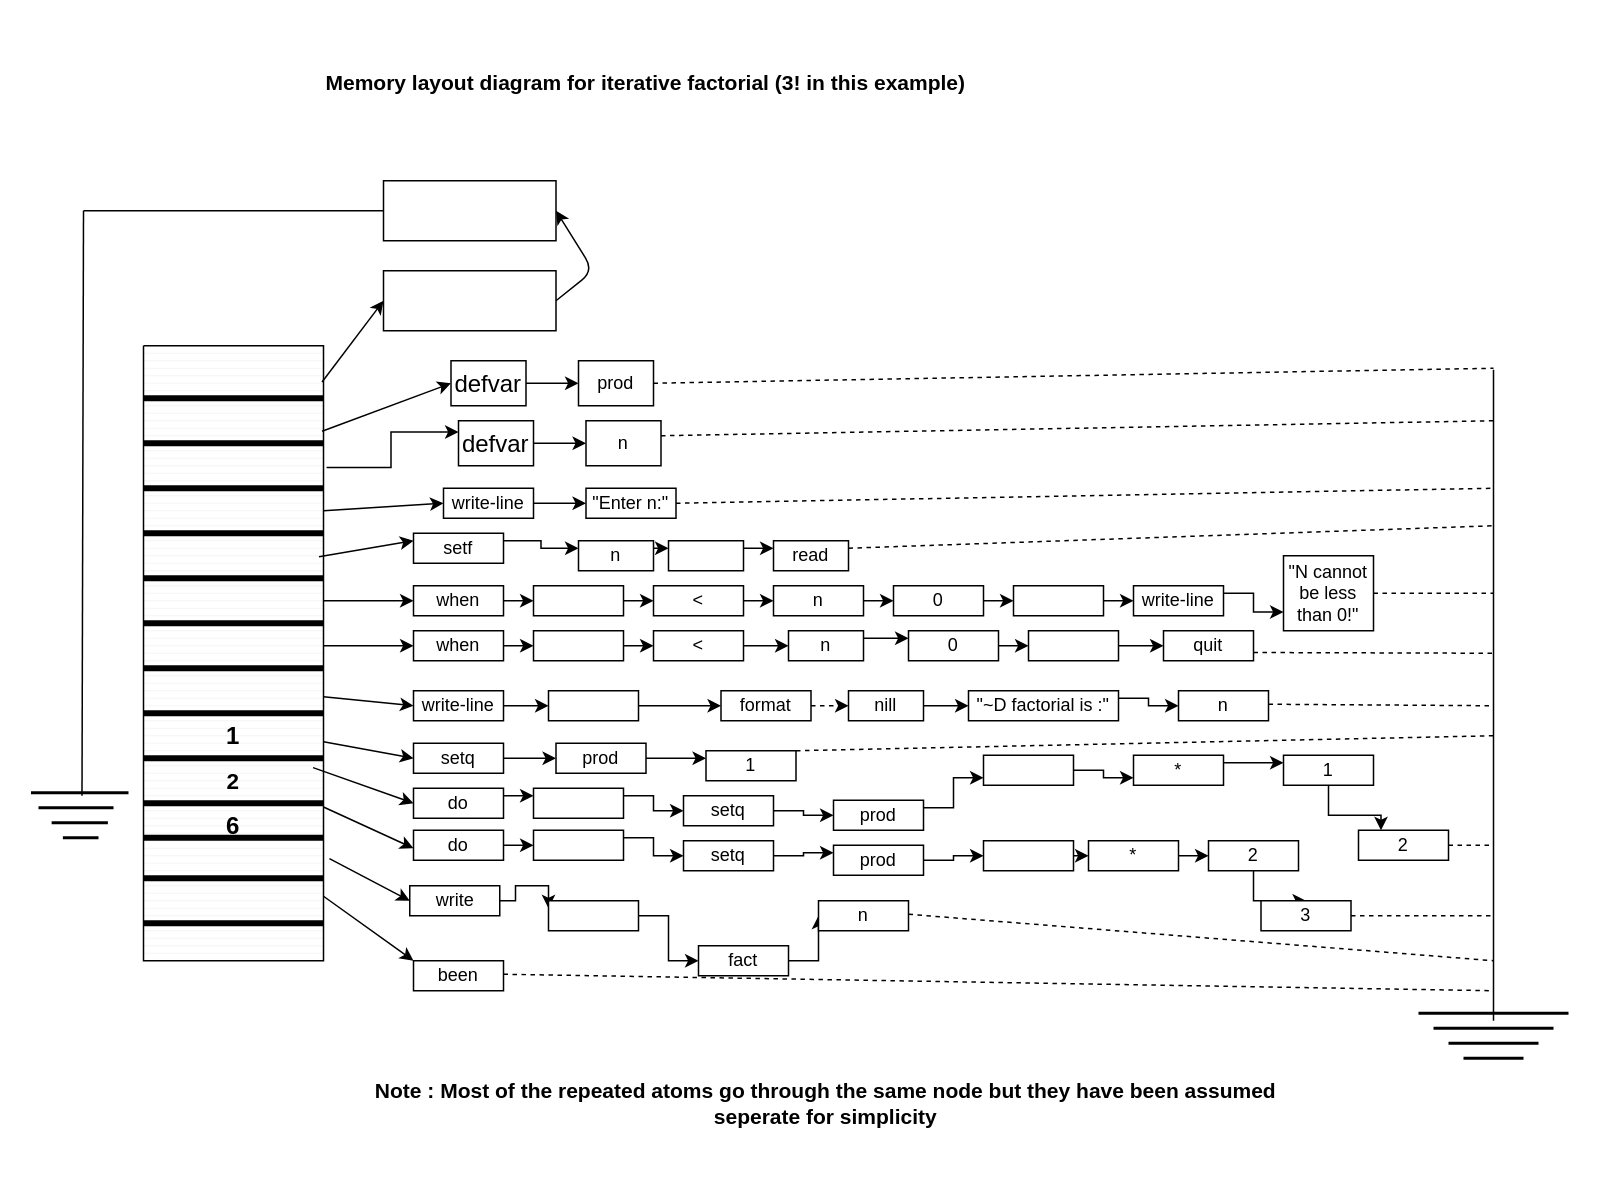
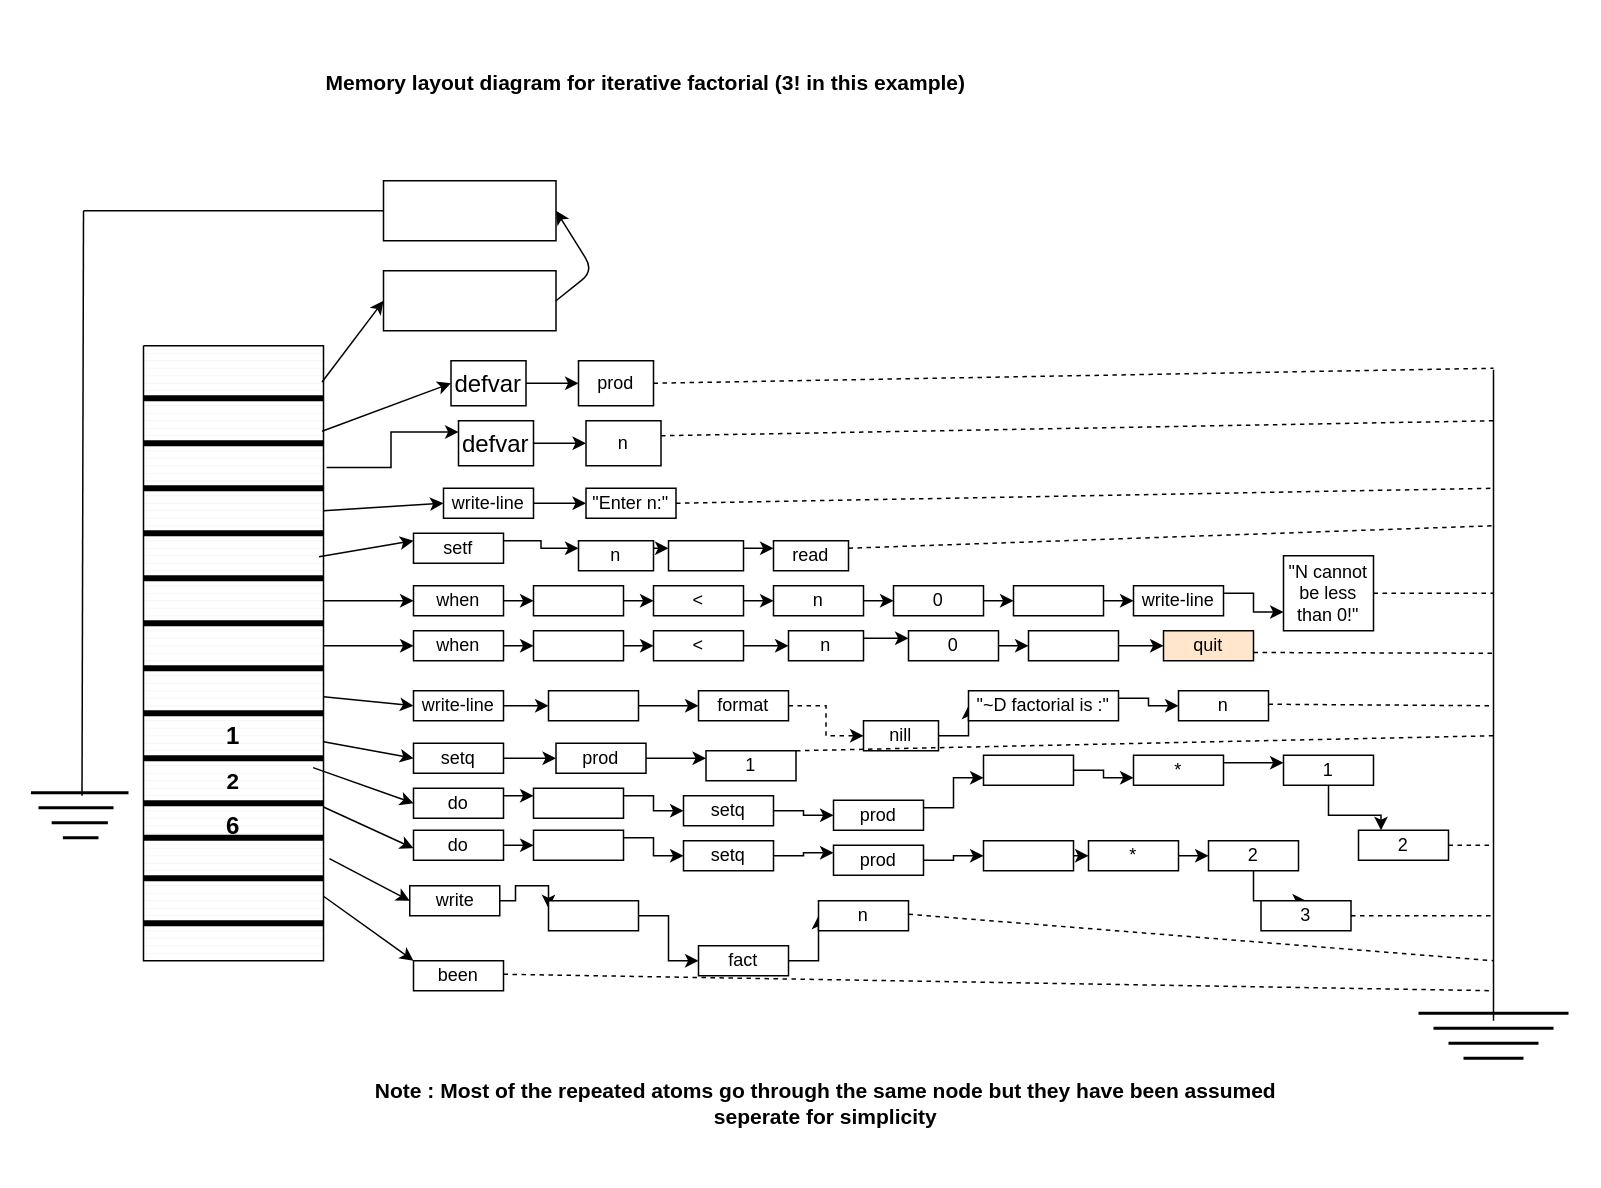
(1208, 646) -> (1208, 646)
(766, 706) -> (743, 706)
(886, 706) -> (901, 736)
